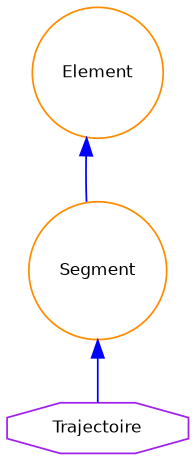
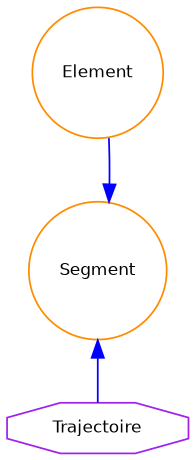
(86, 179) -> (109, 161)
